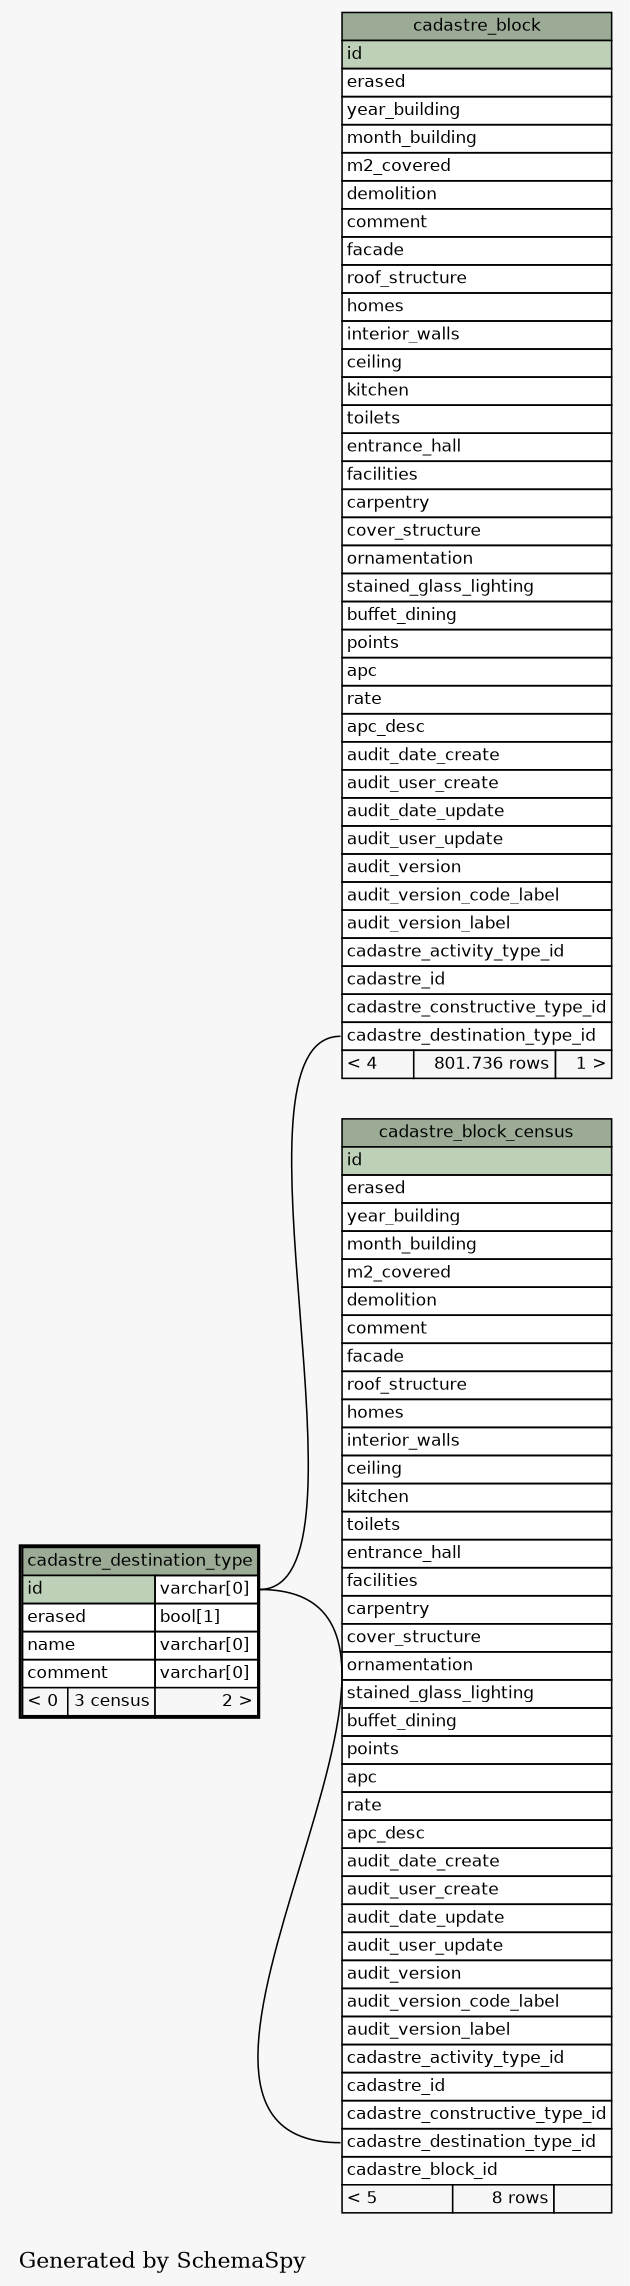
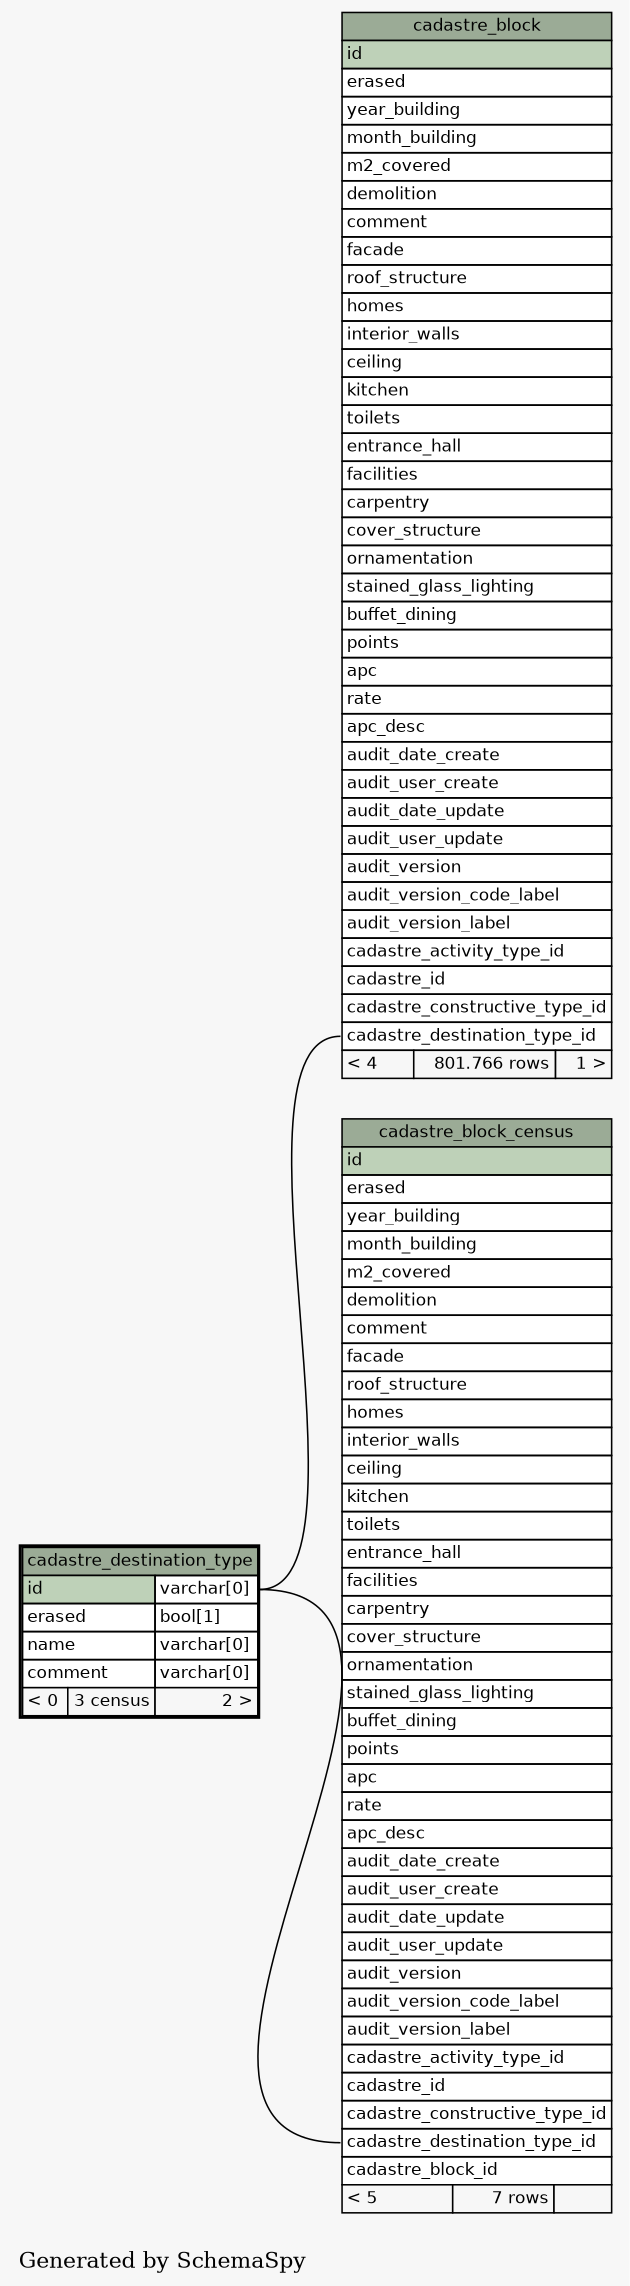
(492, 1064) -> (492, 1064)
(520, 2198) -> (520, 2198)
